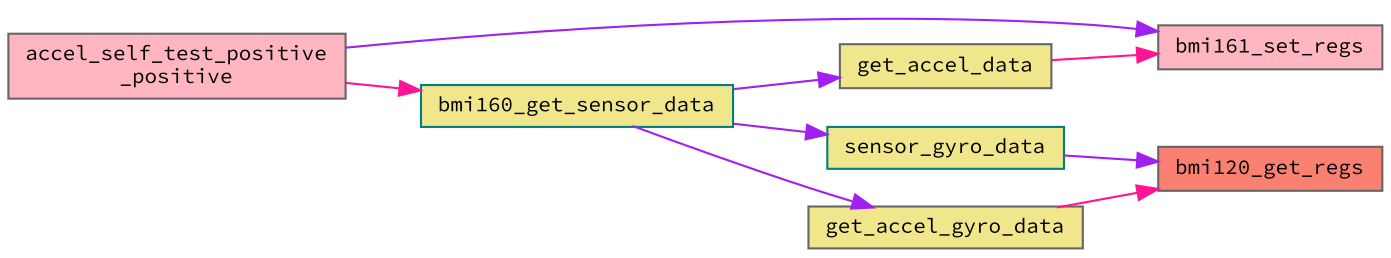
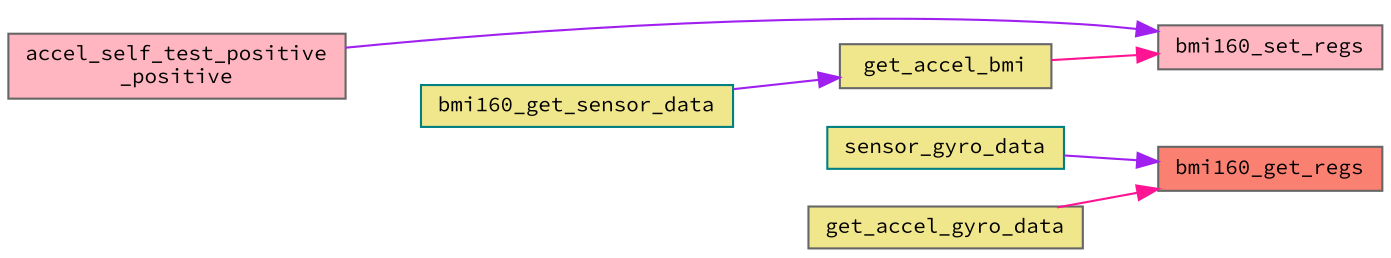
(1270, 47) -> (1270, 47)
(946, 66) -> (946, 66)
(372, 86) -> none
(769, 128) -> none
(742, 165) -> none
(1270, 169) -> (1270, 169)
